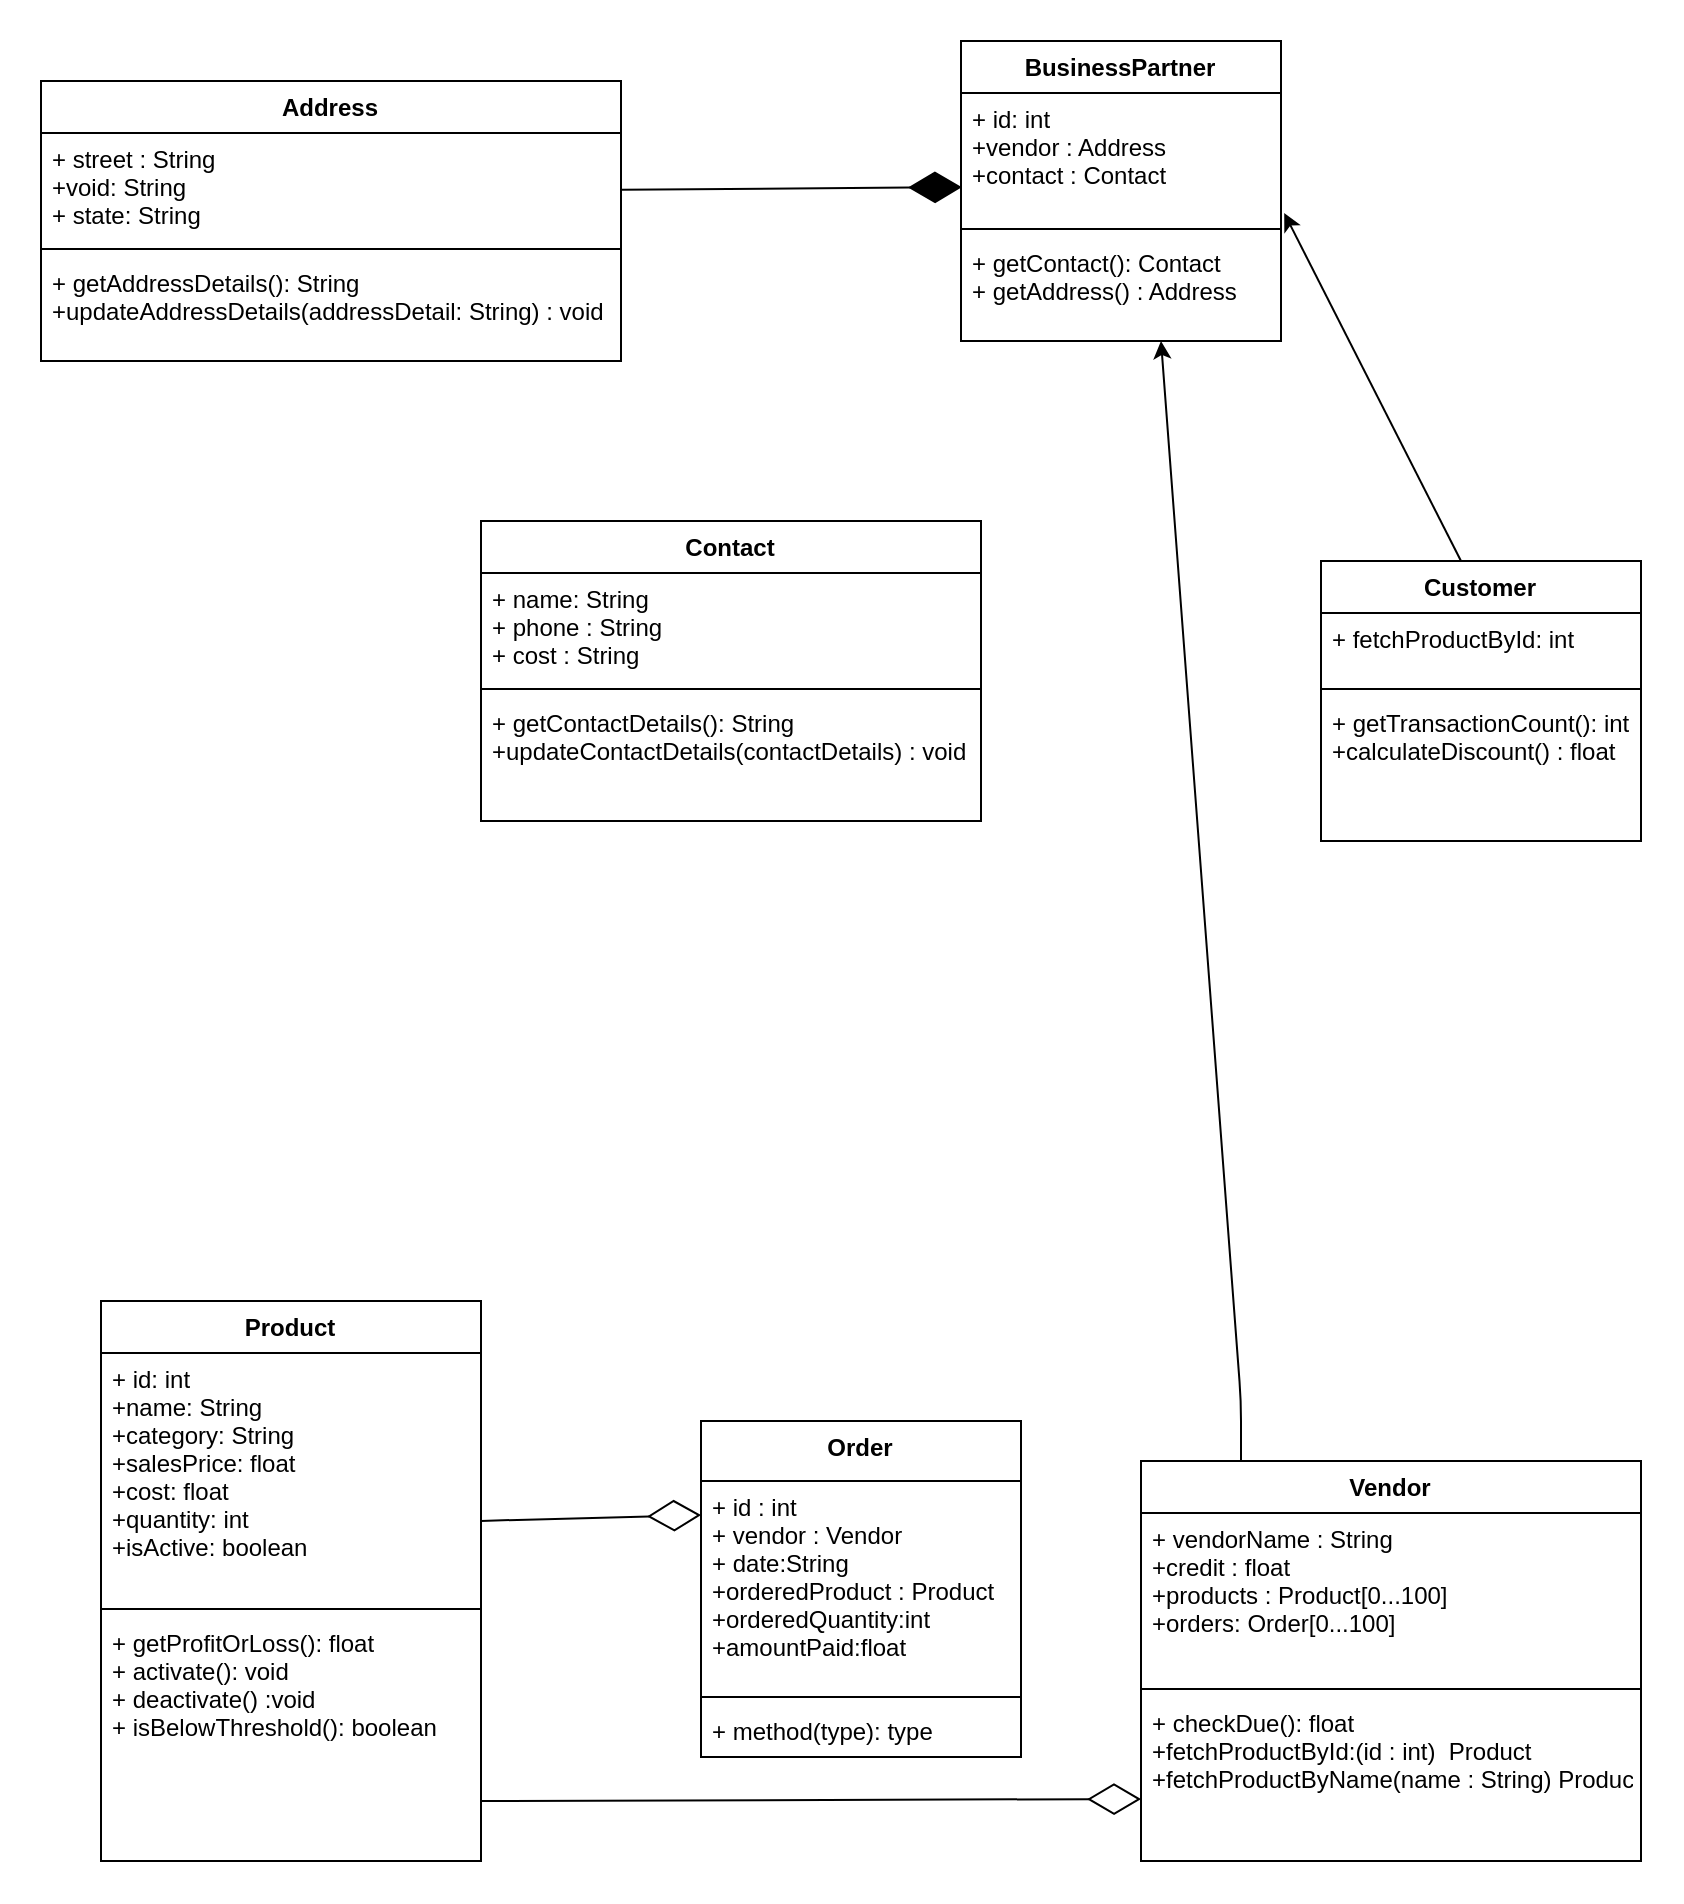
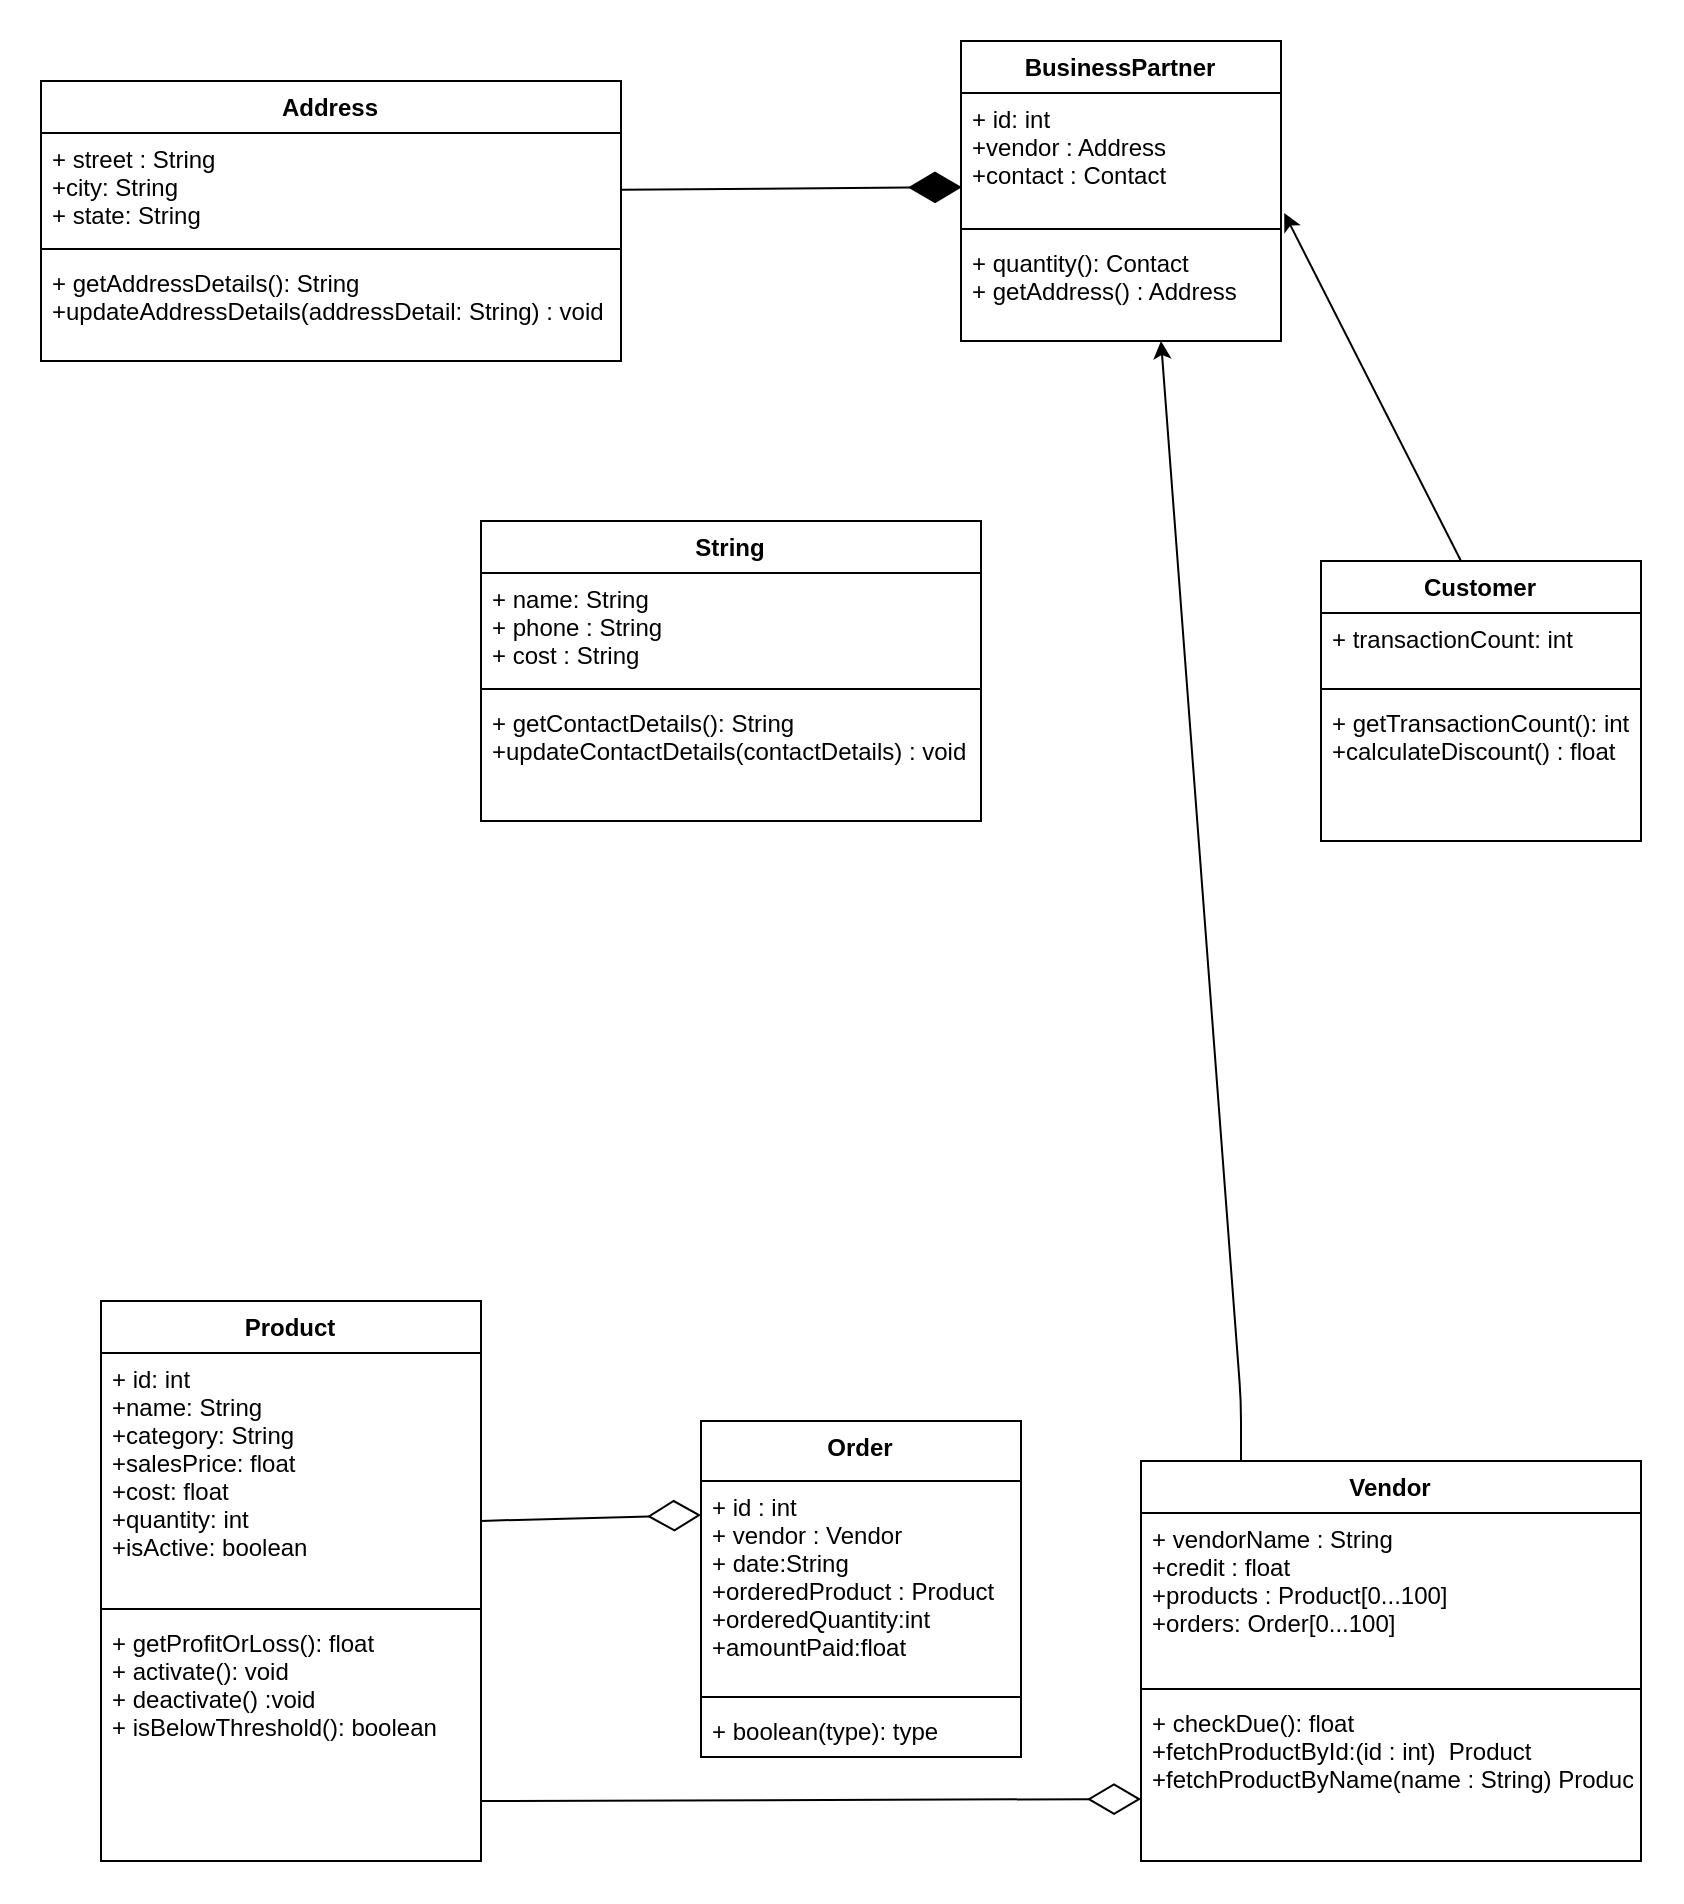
(151, 160) -> (151, 160)
(1117, 264) -> (1101, 264)
(730, 548) -> (730, 548)
(1474, 640) -> (1471, 640)
(837, 1732) -> (841, 1732)
